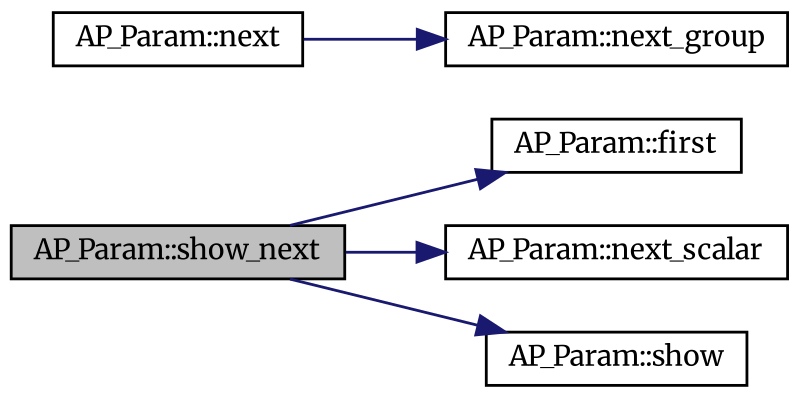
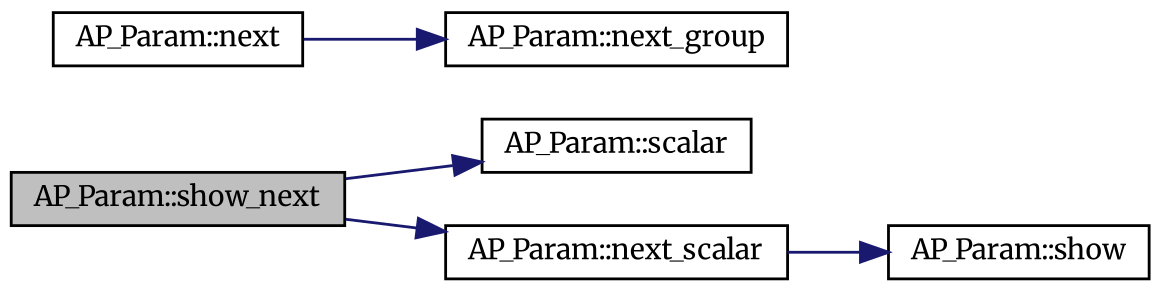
(617, 146) -> (617, 146)
(384, 302) -> (824, 252)
